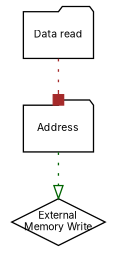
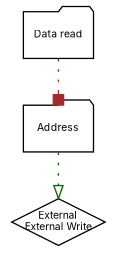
(58, 222) -> (58, 222)
